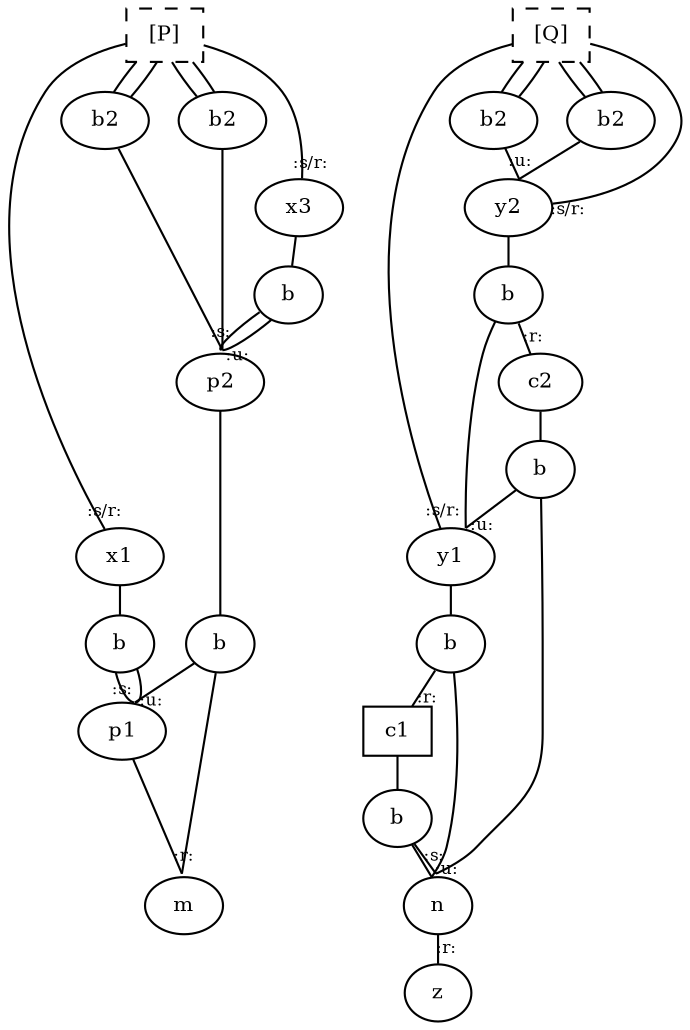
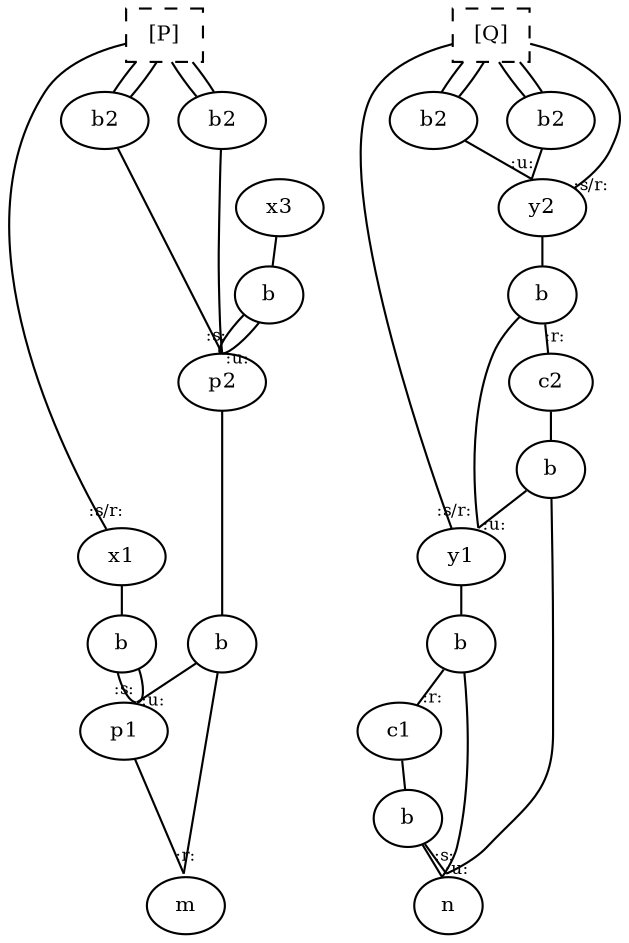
(281, 91) -> none
(397, 731) -> (399, 731)
(438, 993) -> none
